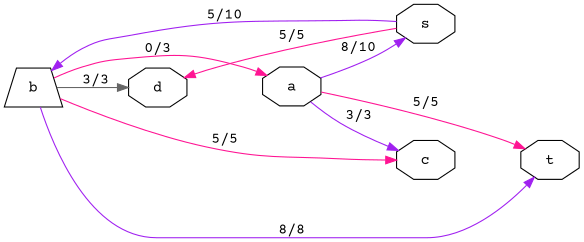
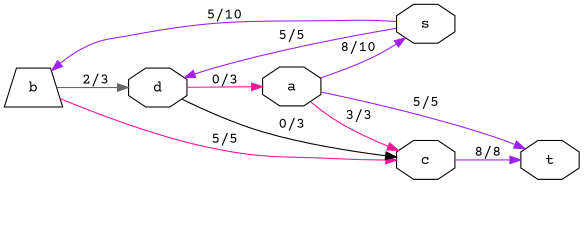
(295, 48) -> (295, 48)
(155, 56) -> (219, 87)
(96, 79) -> (96, 79)
(419, 115) -> (419, 115)
(348, 127) -> (348, 127)
none -> (281, 137)
(257, 238) -> (482, 160)
